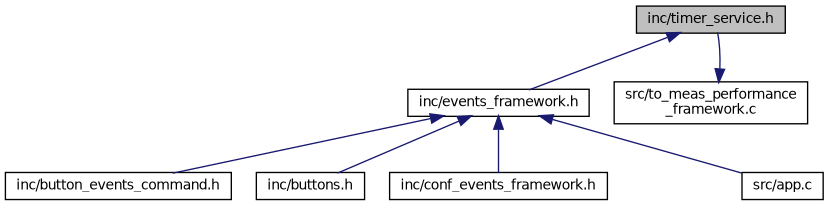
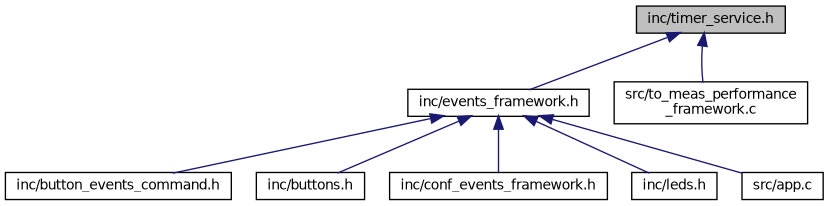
(720, 51) -> (702, 64)
none -> (674, 186)
